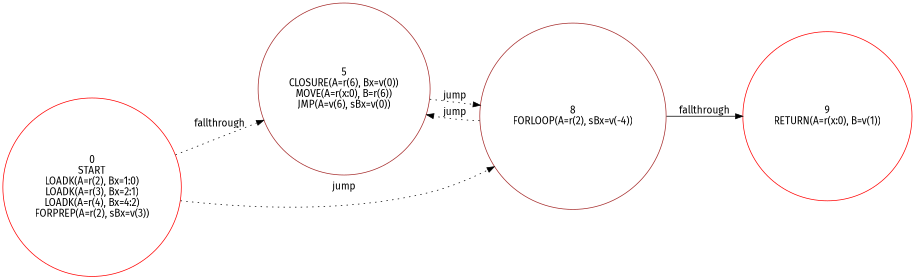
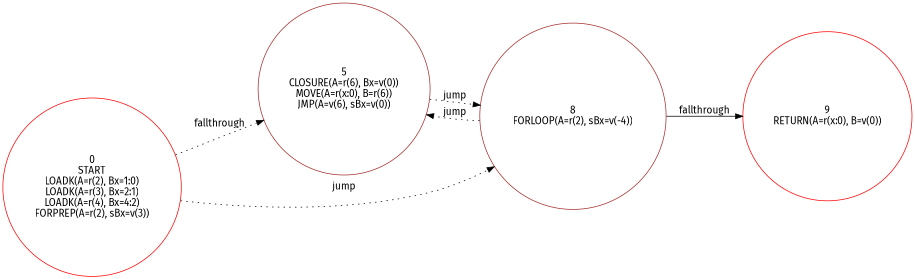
(827, 116) -> (827, 116)
